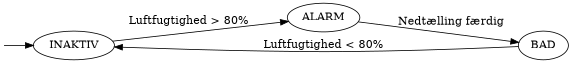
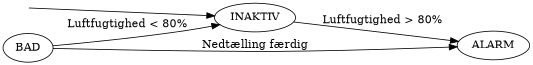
(435, 32) -> (251, 51)
